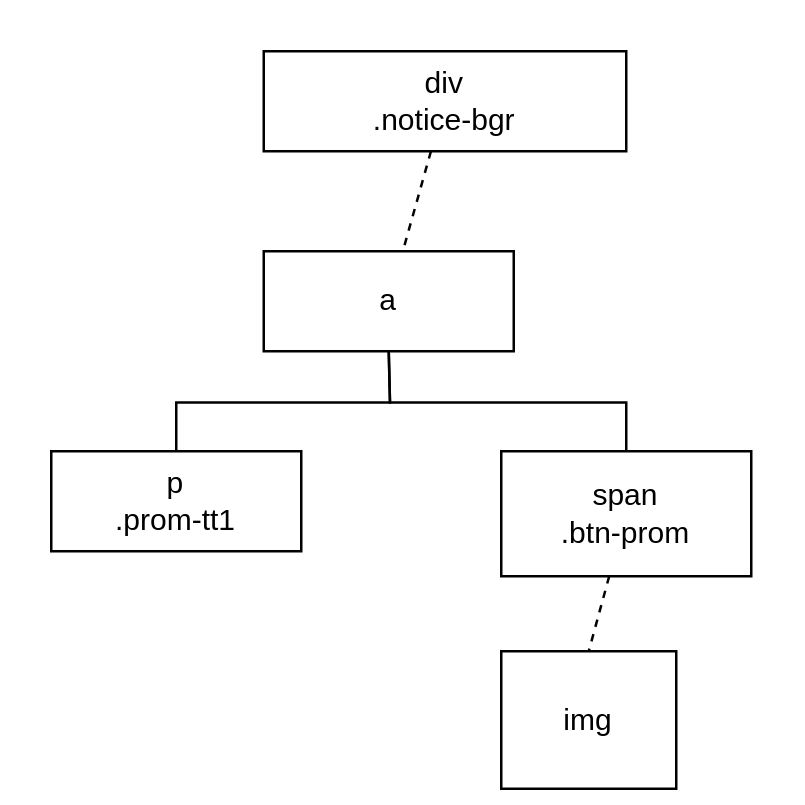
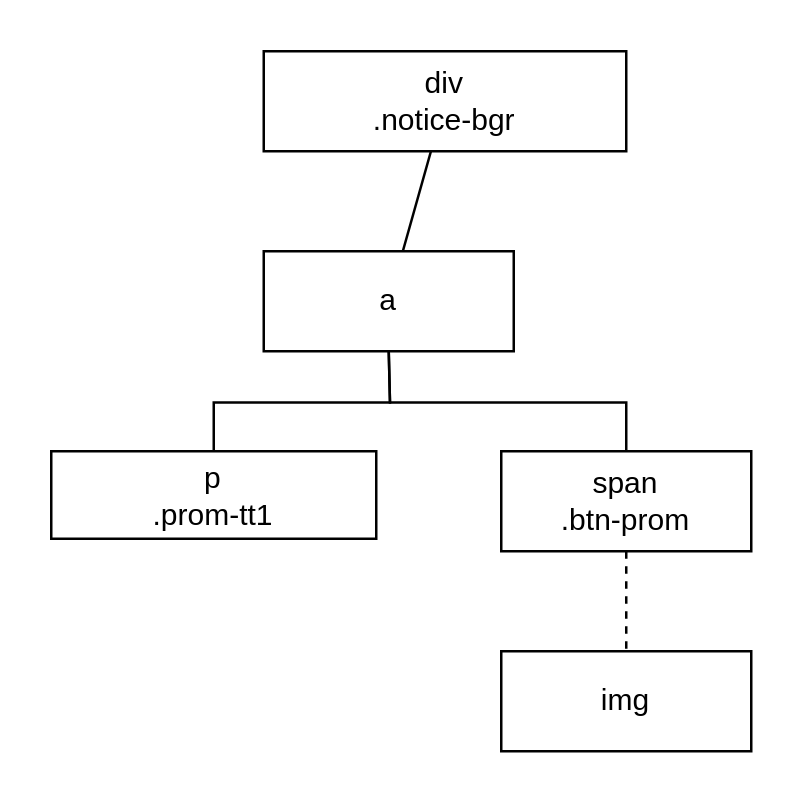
(416, 204) -> (416, 204)
(176, 501) -> (214, 495)
(626, 514) -> (626, 501)
(589, 720) -> (626, 701)
